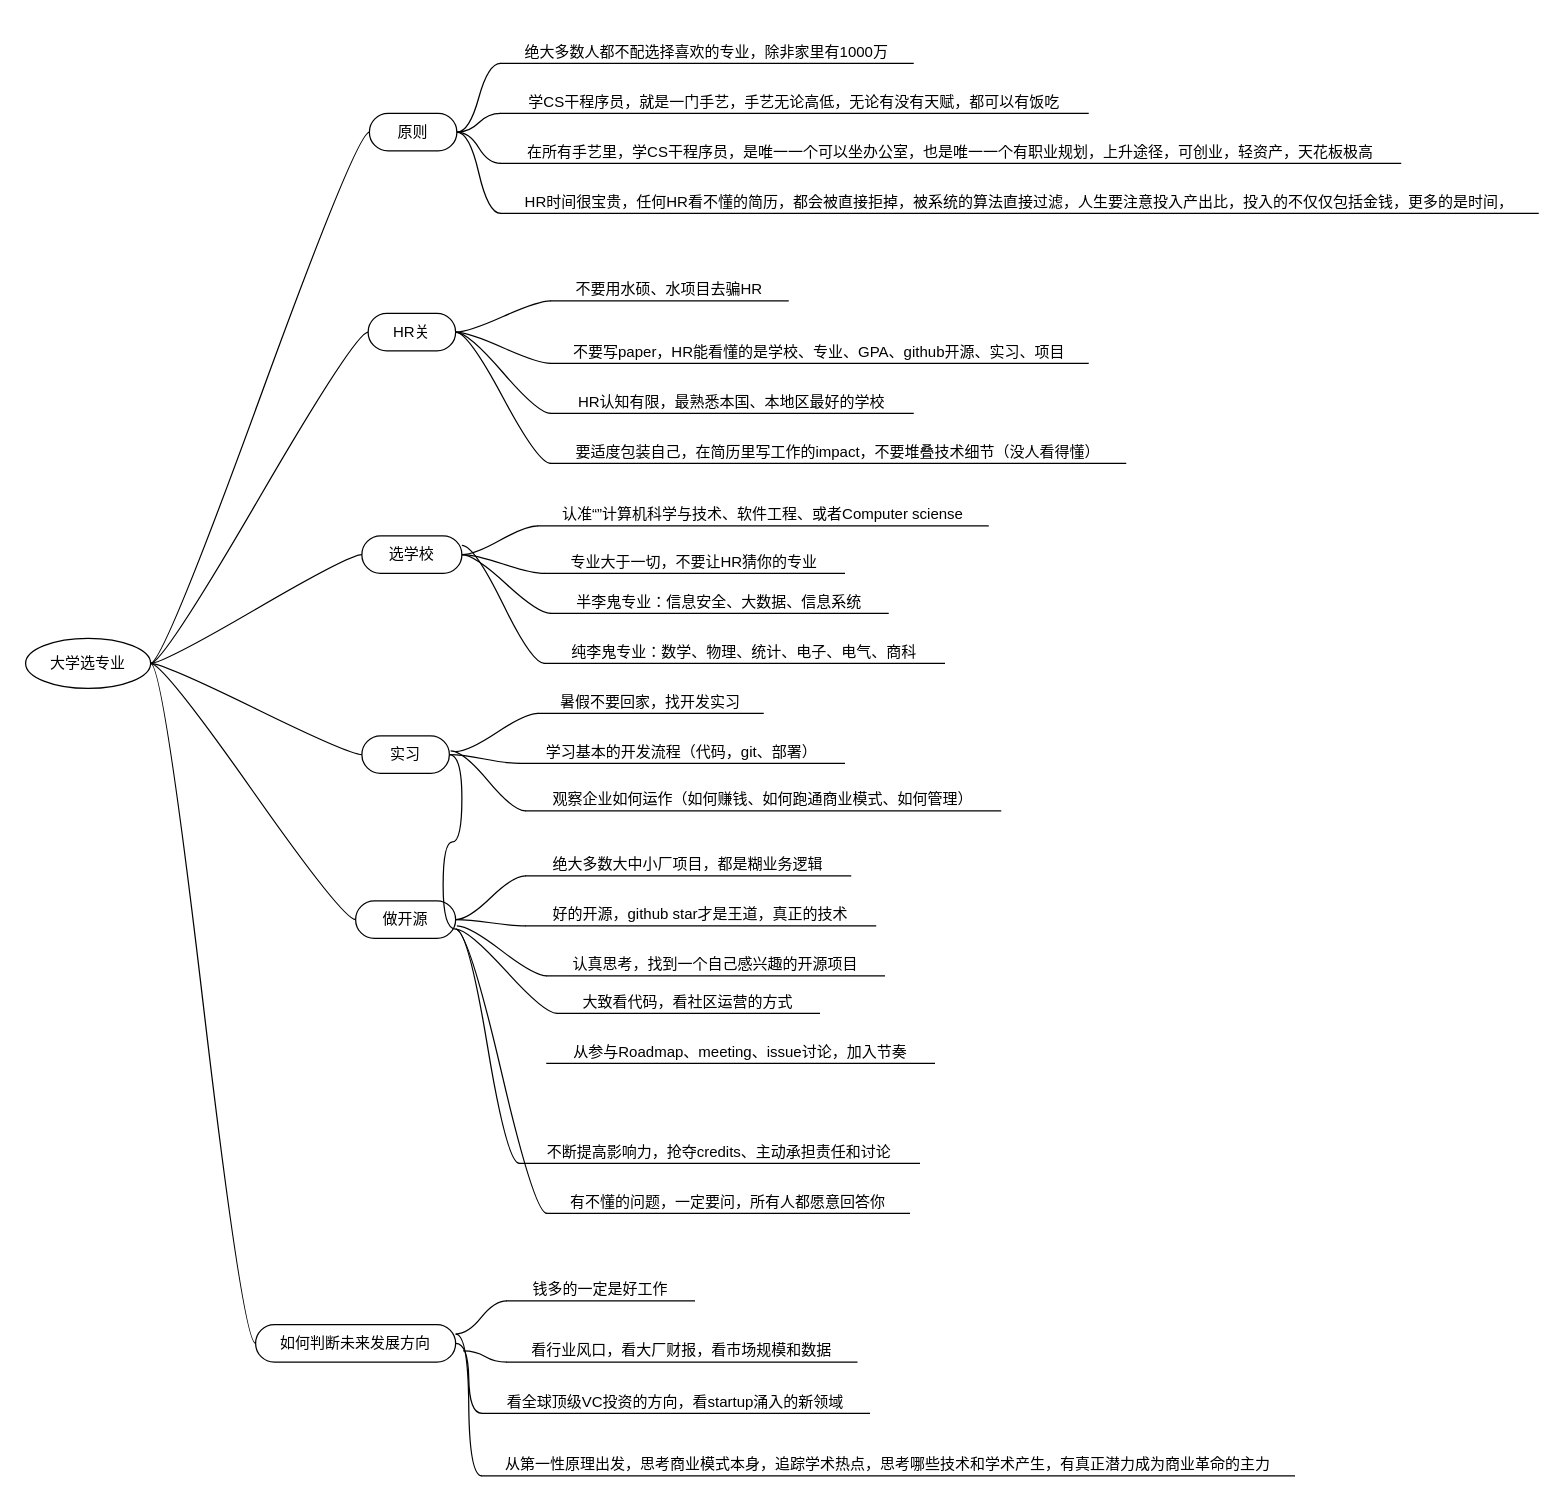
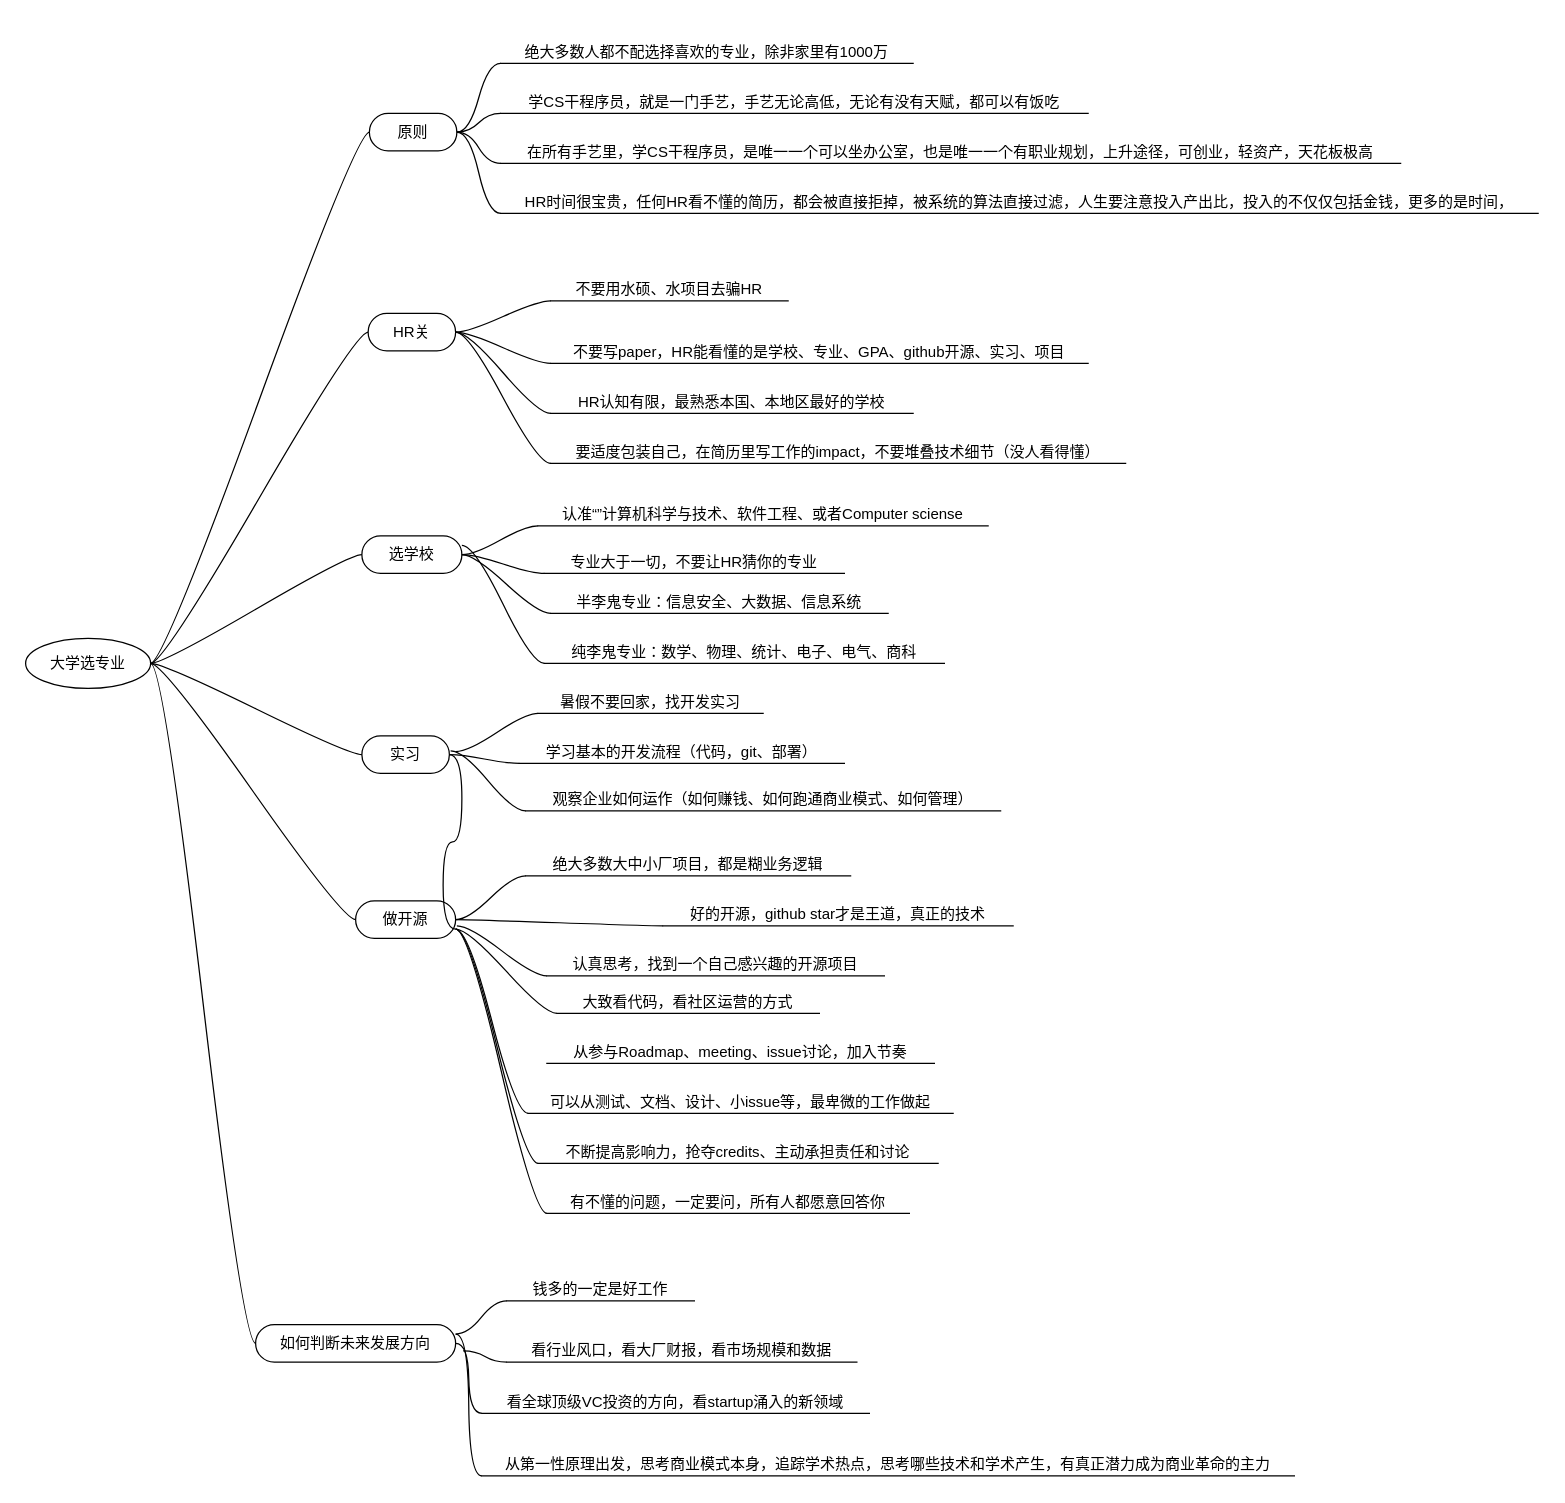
(701, 907) -> (838, 907)
none -> (508, 1076)
none -> (741, 1094)
(719, 1144) -> (738, 1144)
